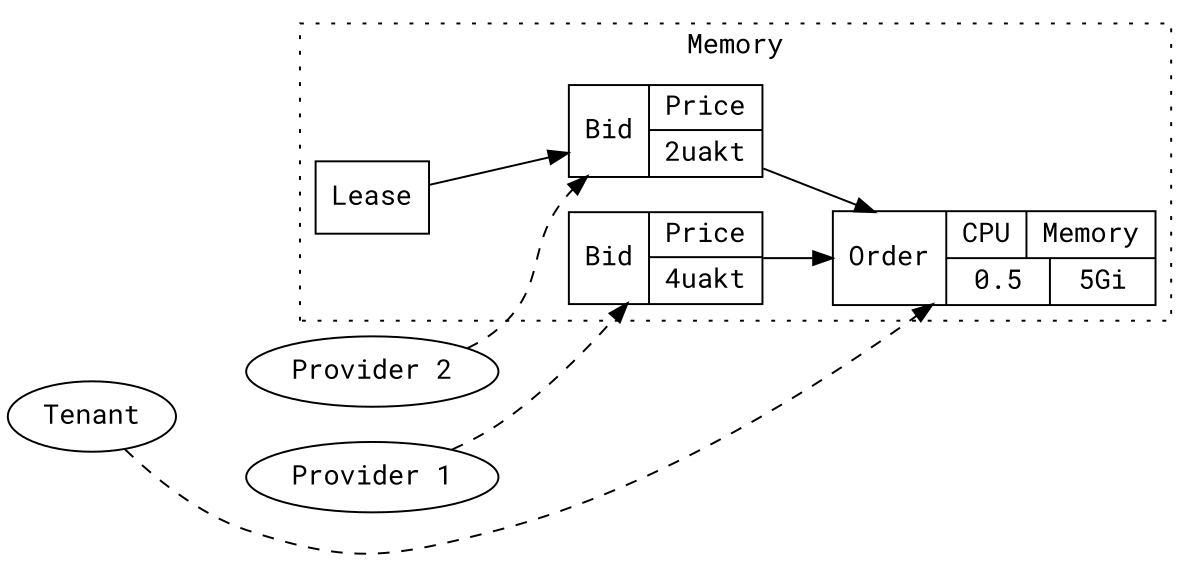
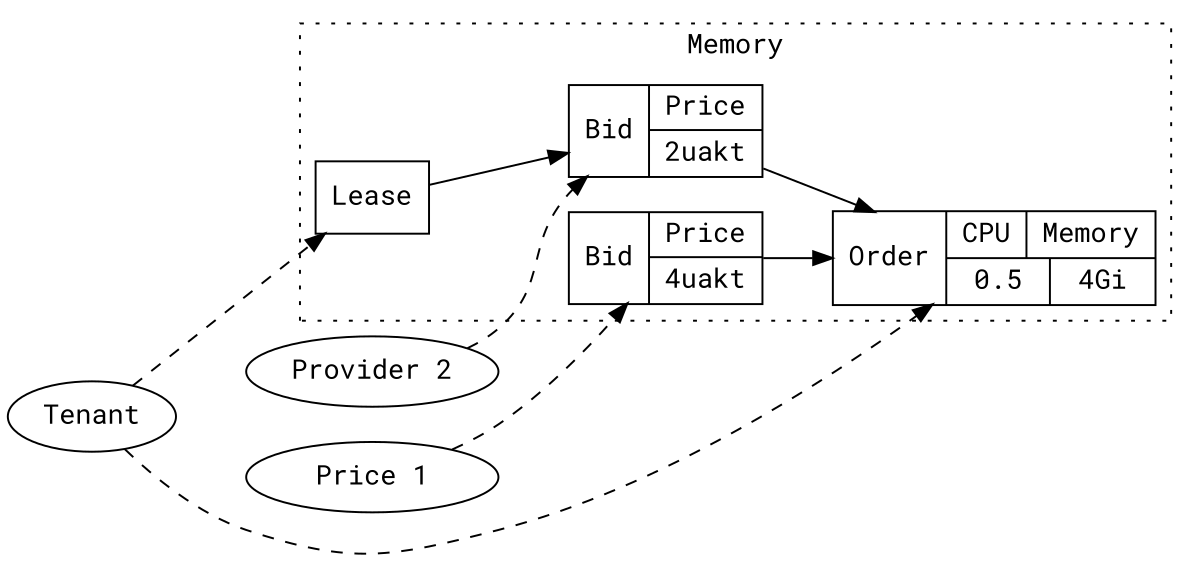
(1103, 281) -> (1103, 281)
none -> (221, 316)
(372, 477) -> (372, 477)
